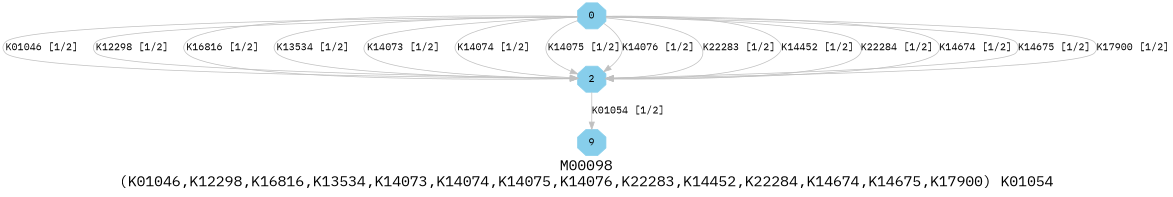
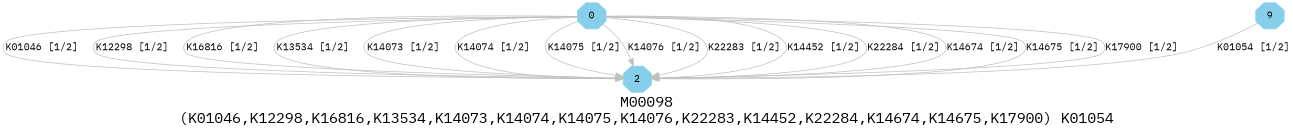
(592, 107) -> (1007, 70)
